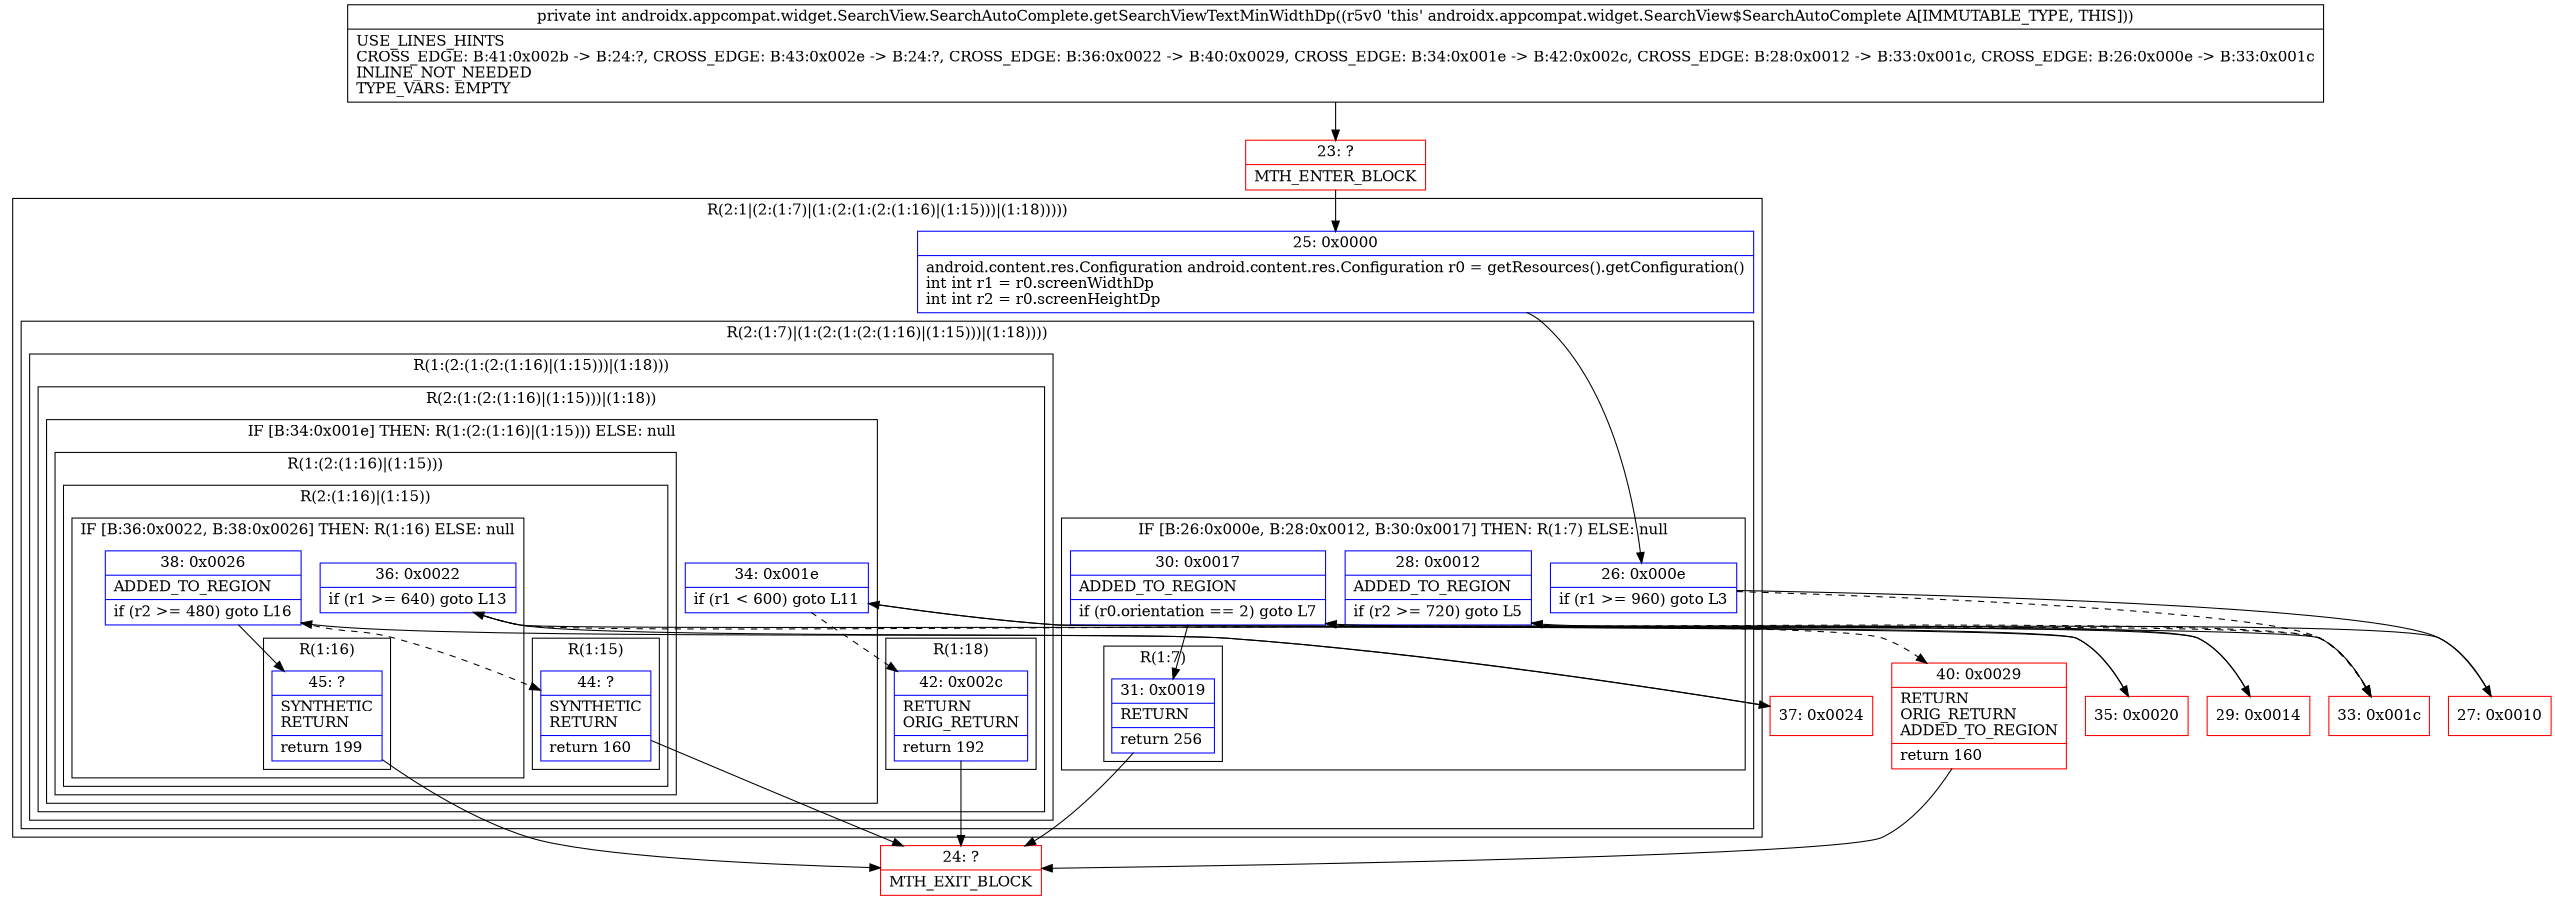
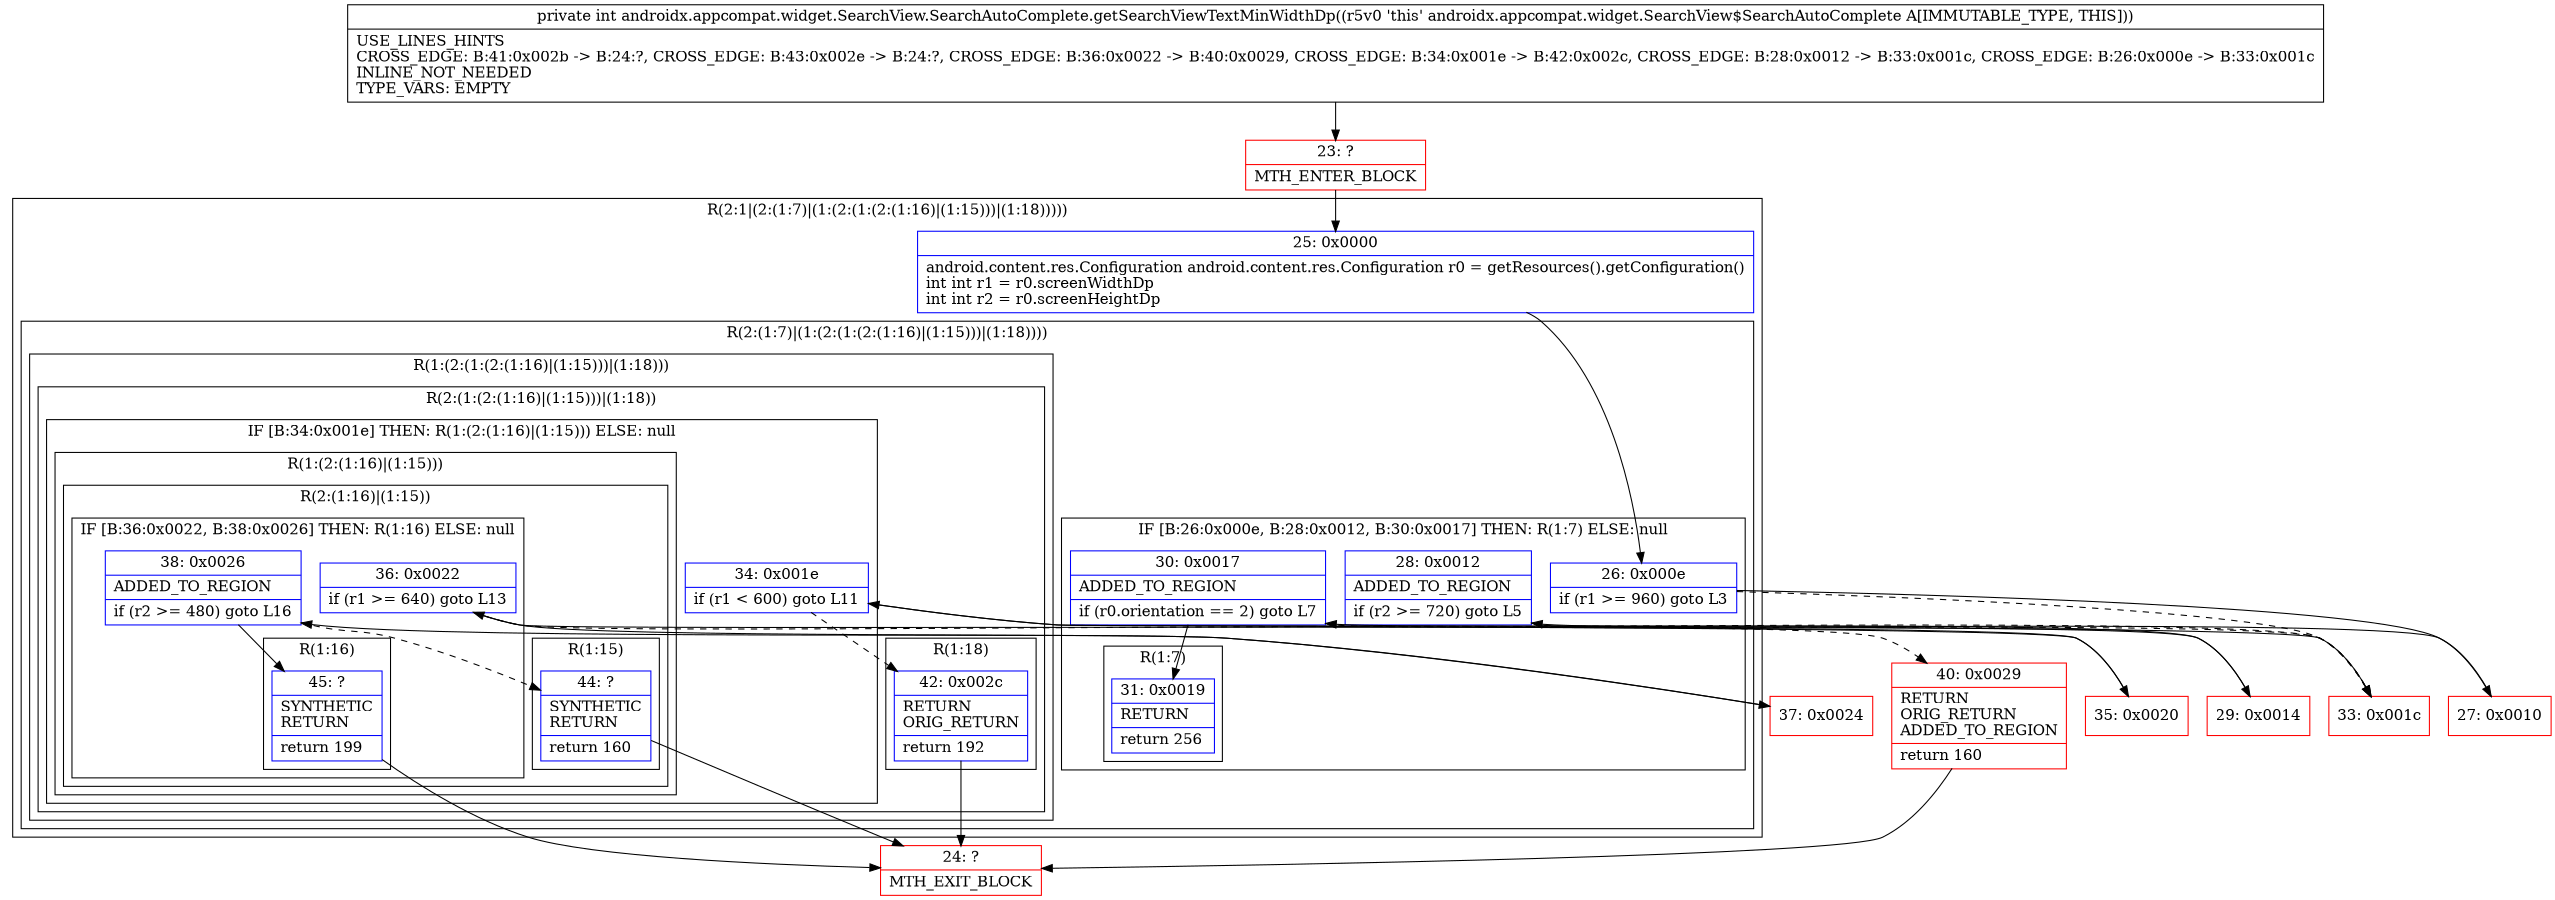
(1087, 800) -> none
